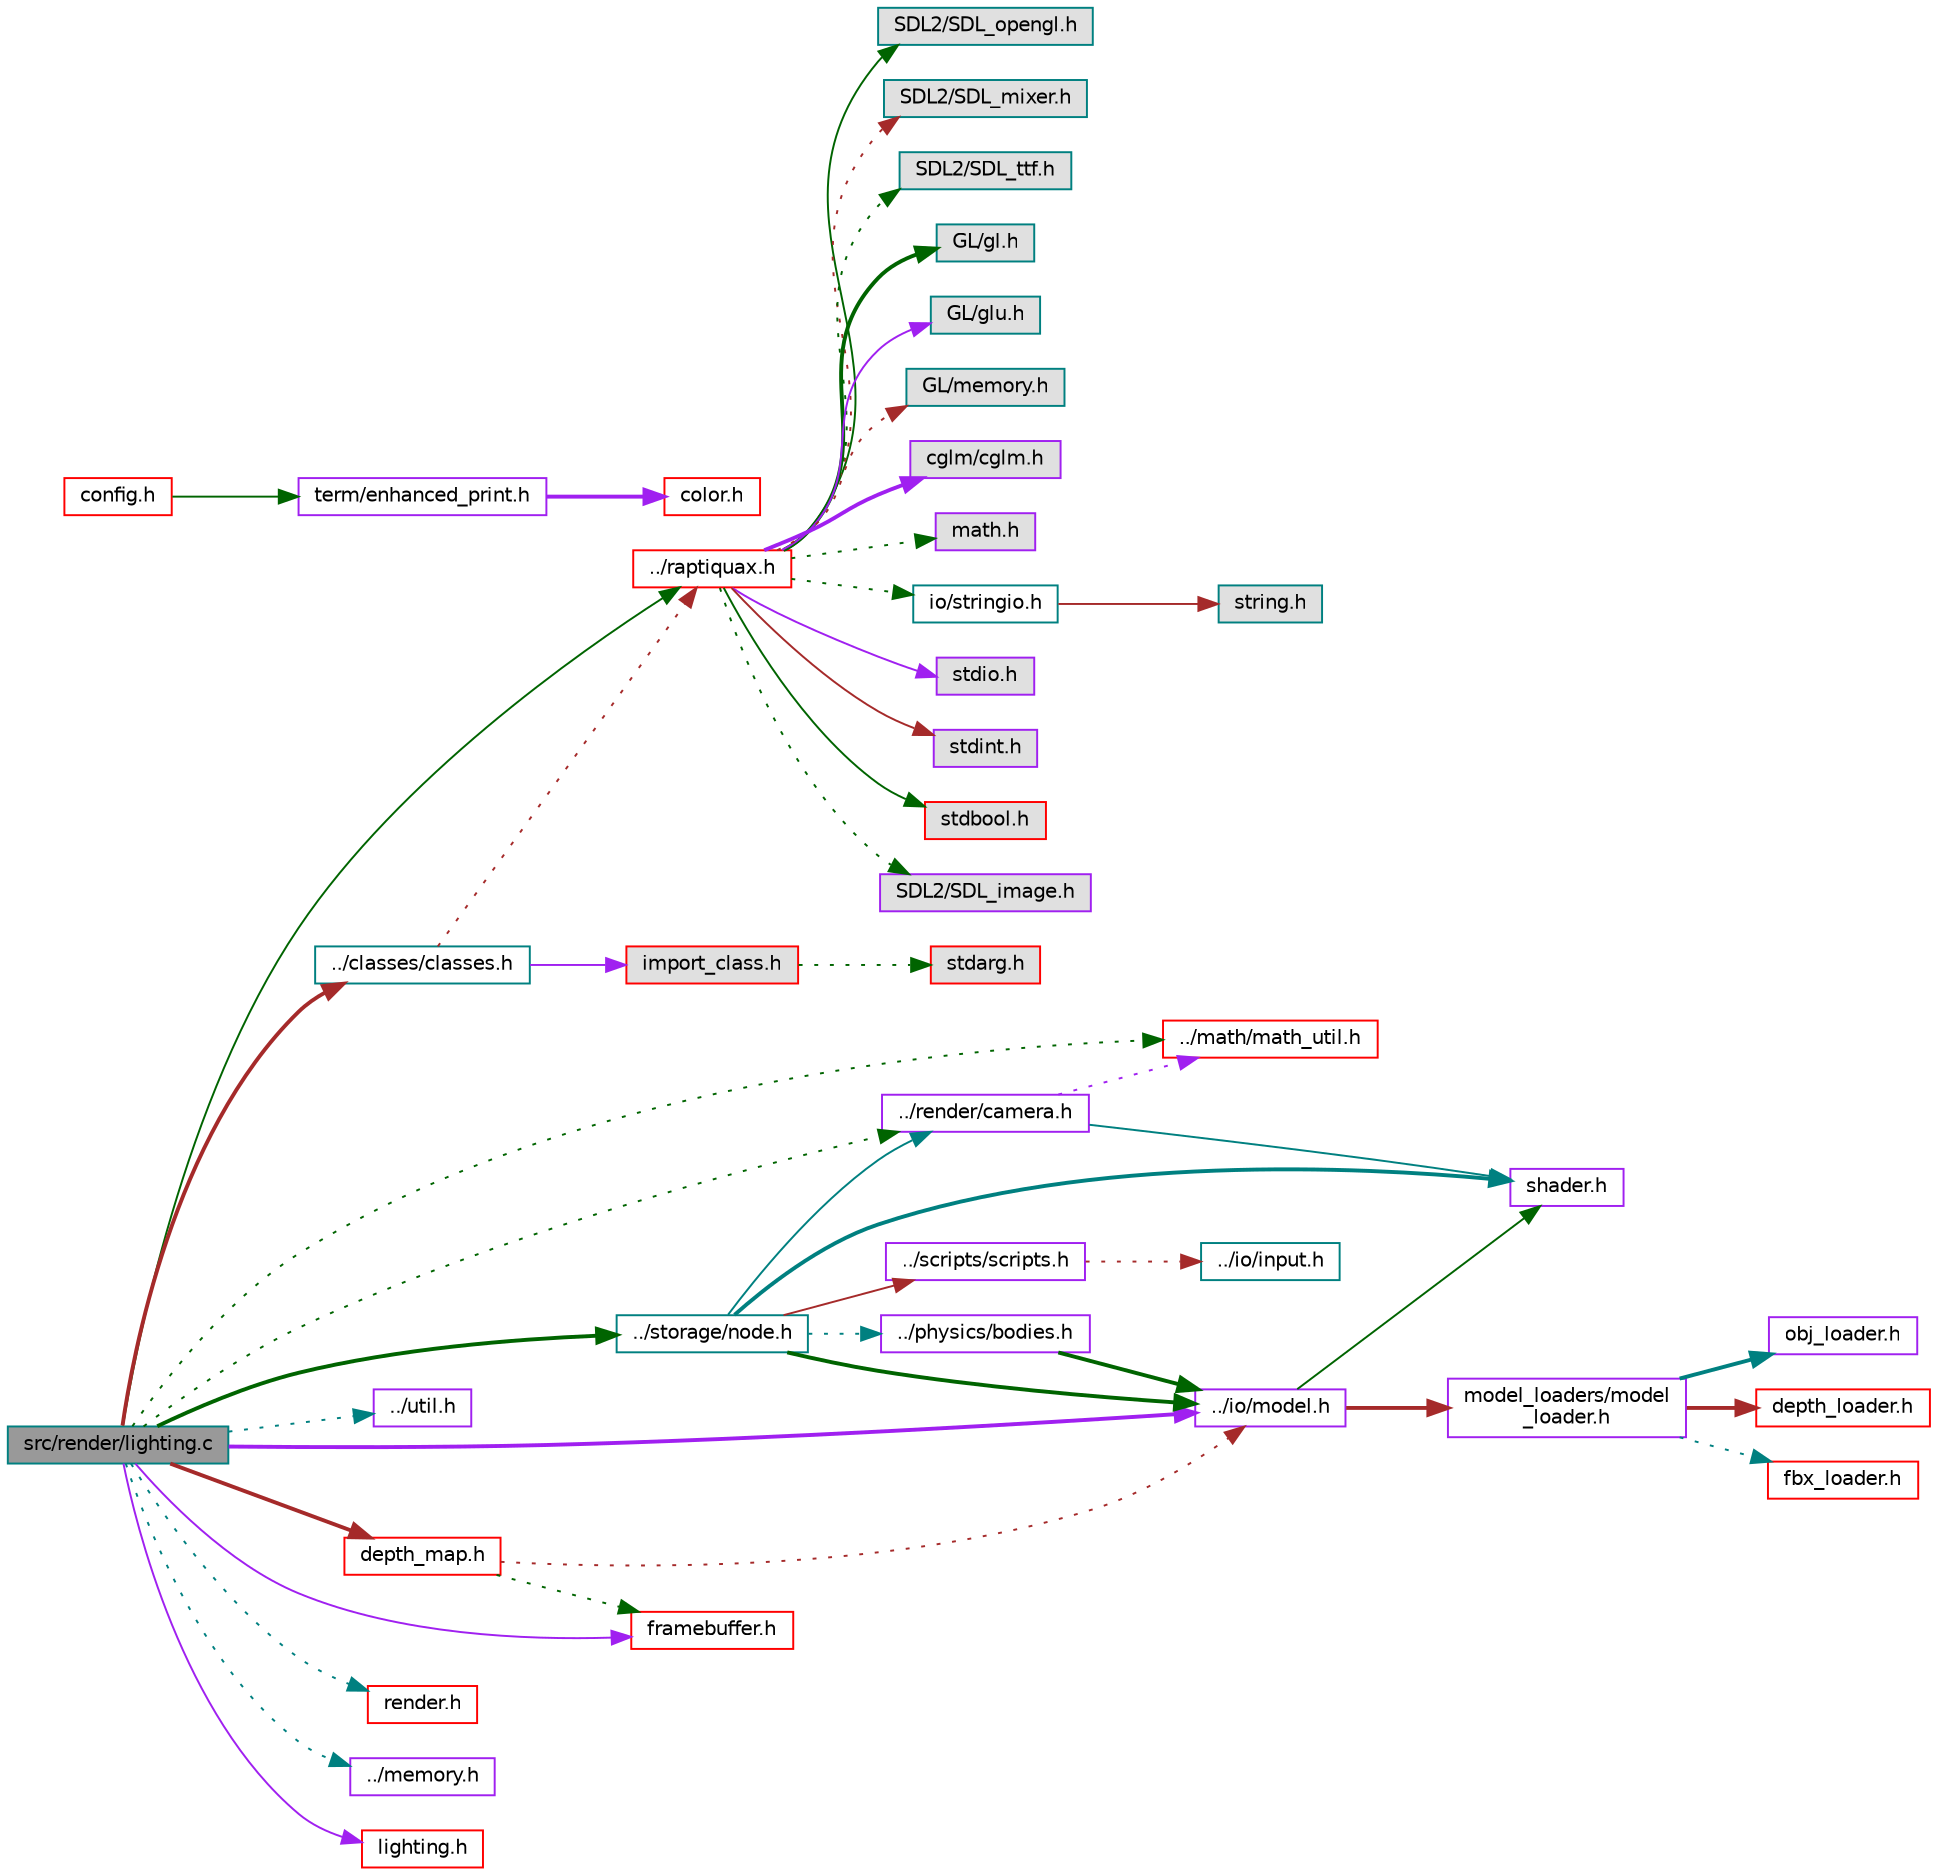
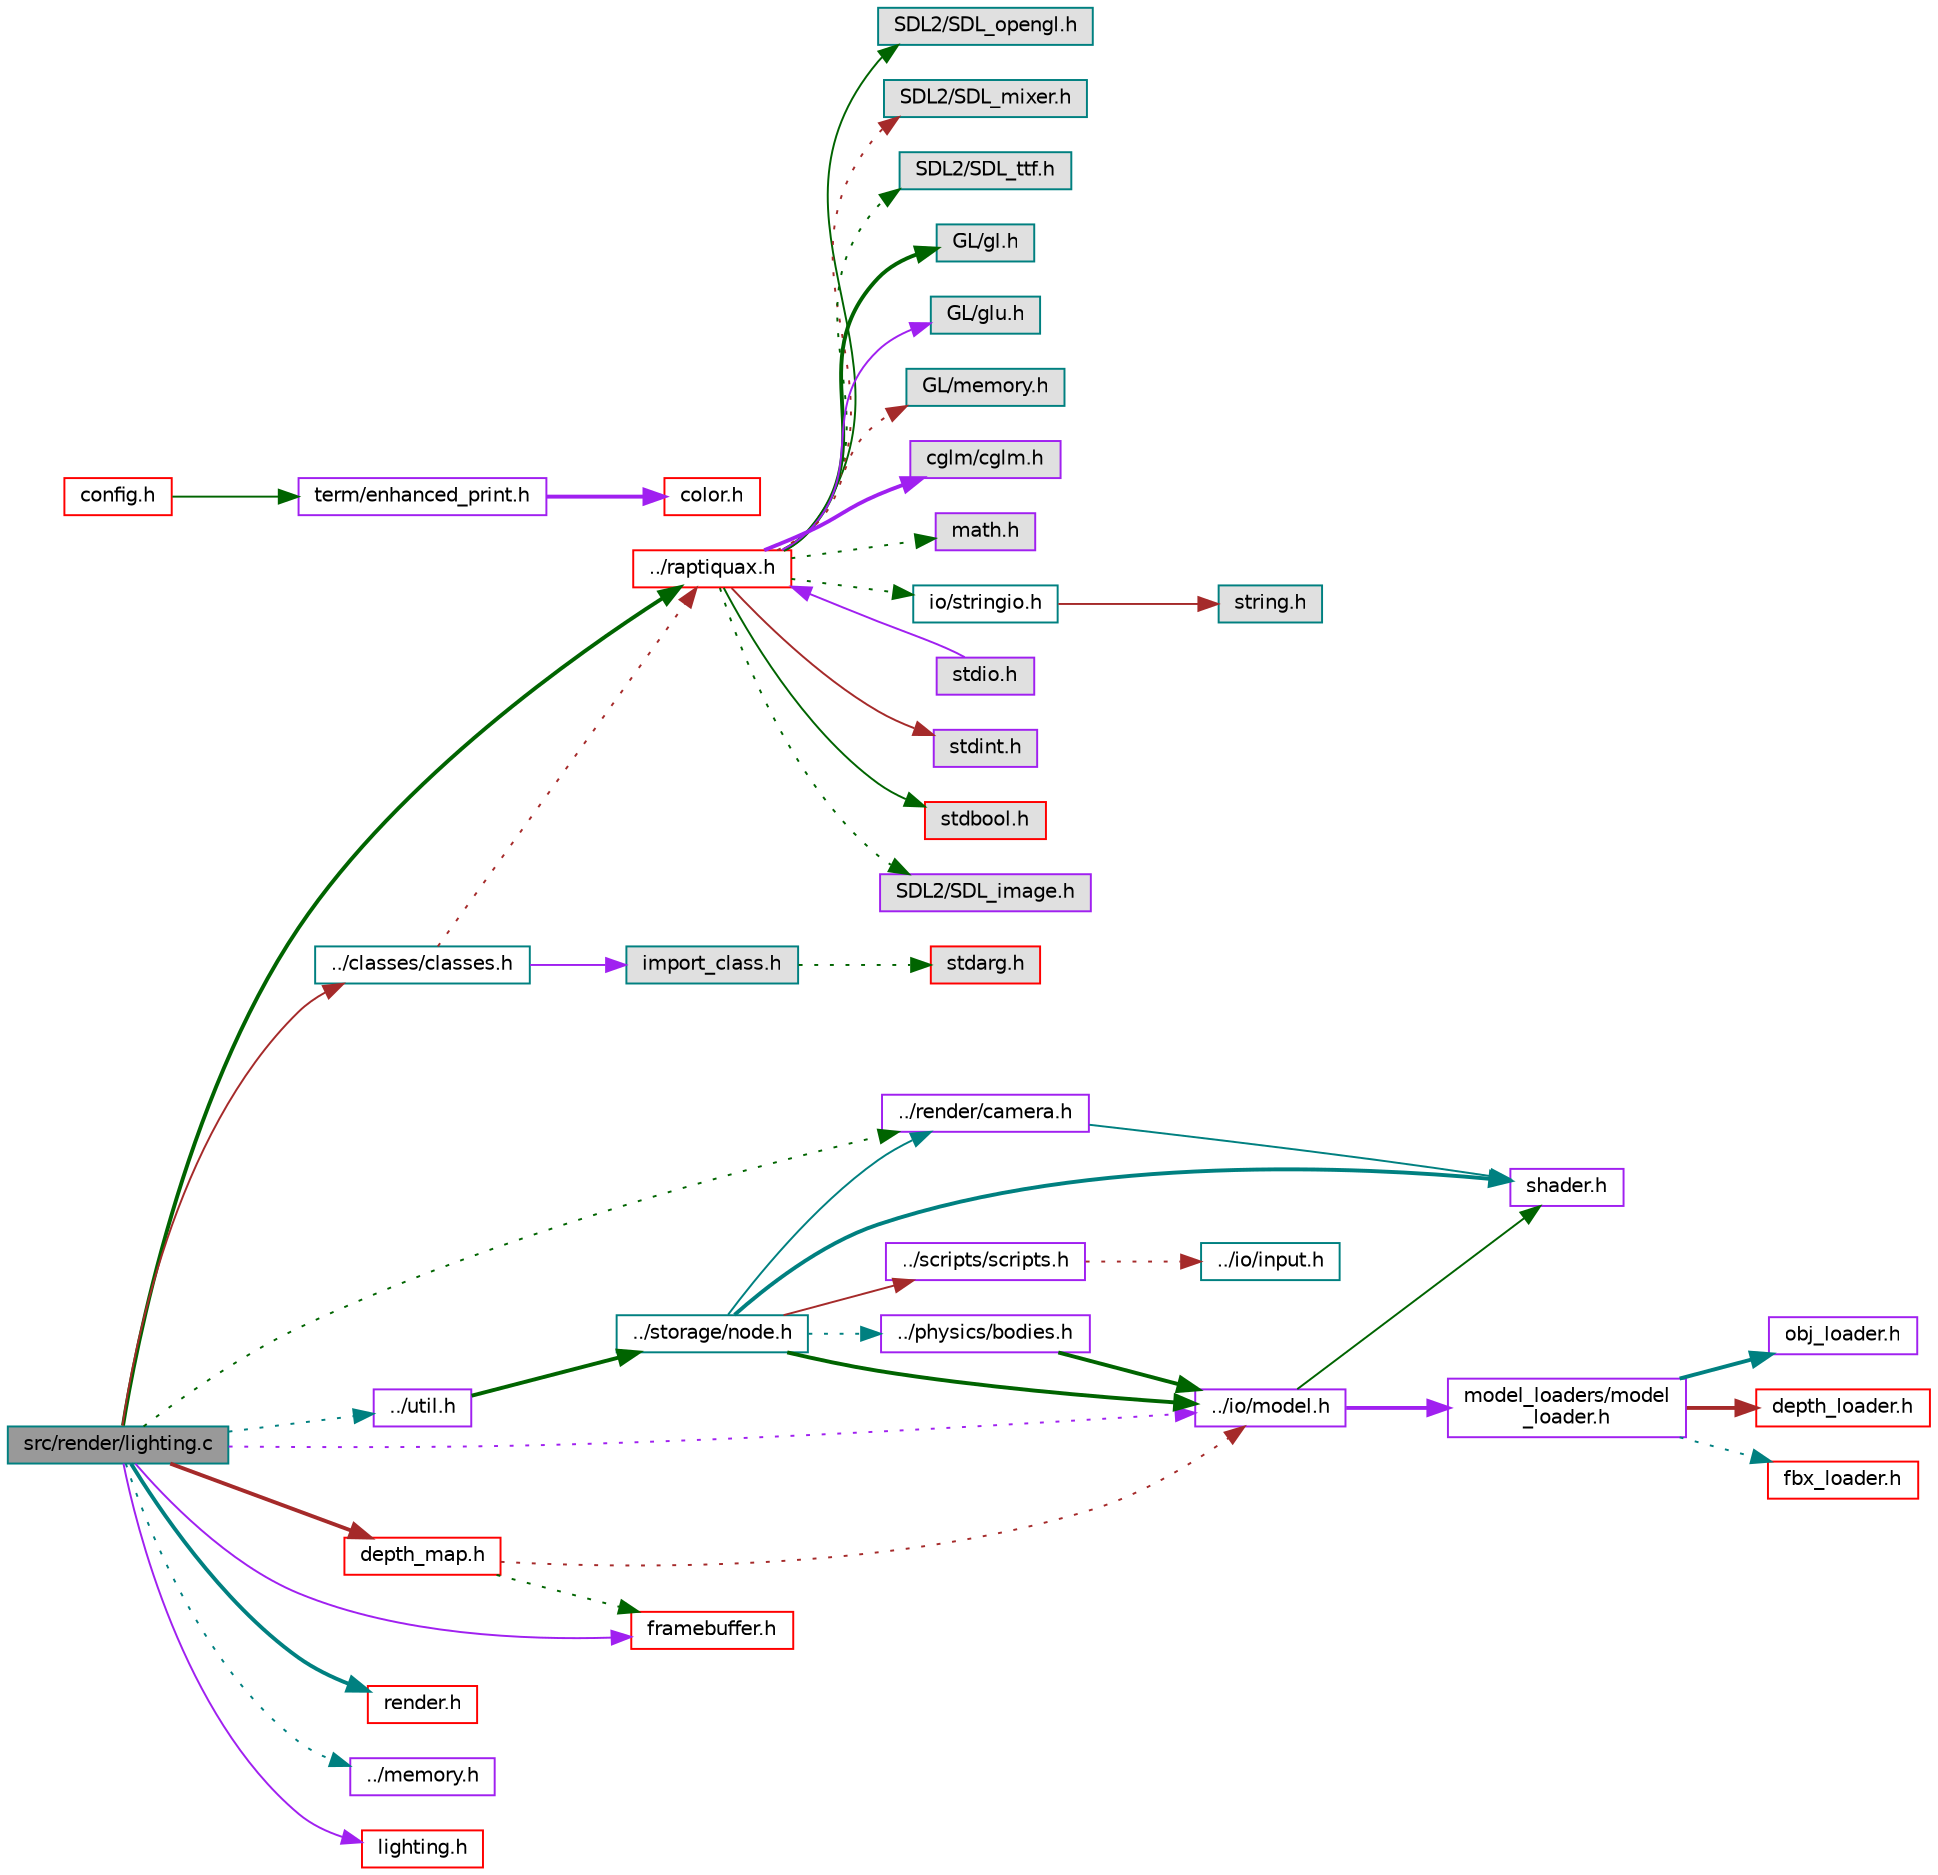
(823, 634) -> (887, 625)
(289, 944) -> (289, 944)
(712, 965) -> (712, 965)
(1270, 1039) -> none
(207, 1145) -> (207, 1145)
(372, 1358) -> (545, 1377)
(1387, 1408) -> (1387, 1408)
(702, 1440) -> (702, 1440)
(225, 1590) -> (225, 1590)
